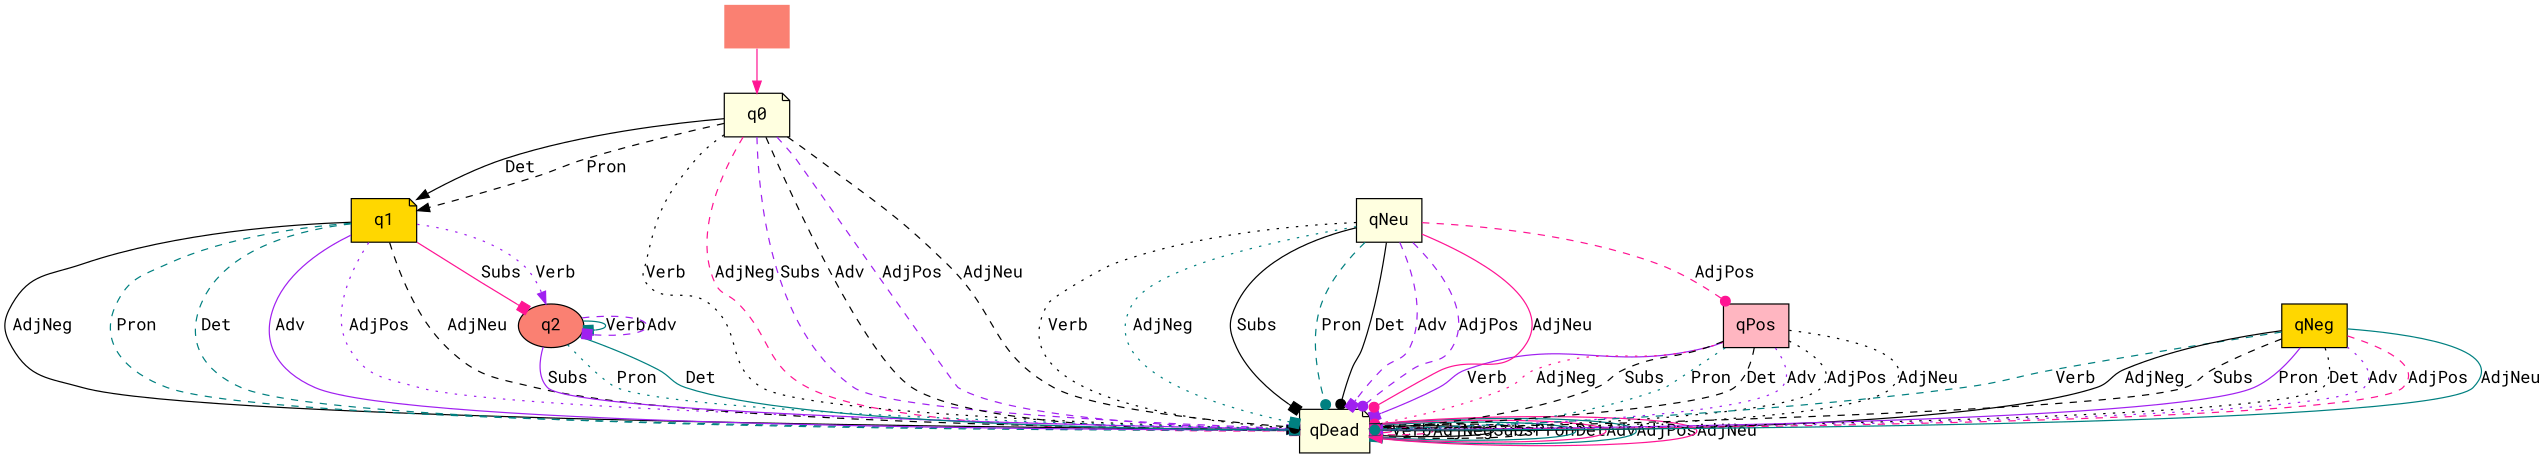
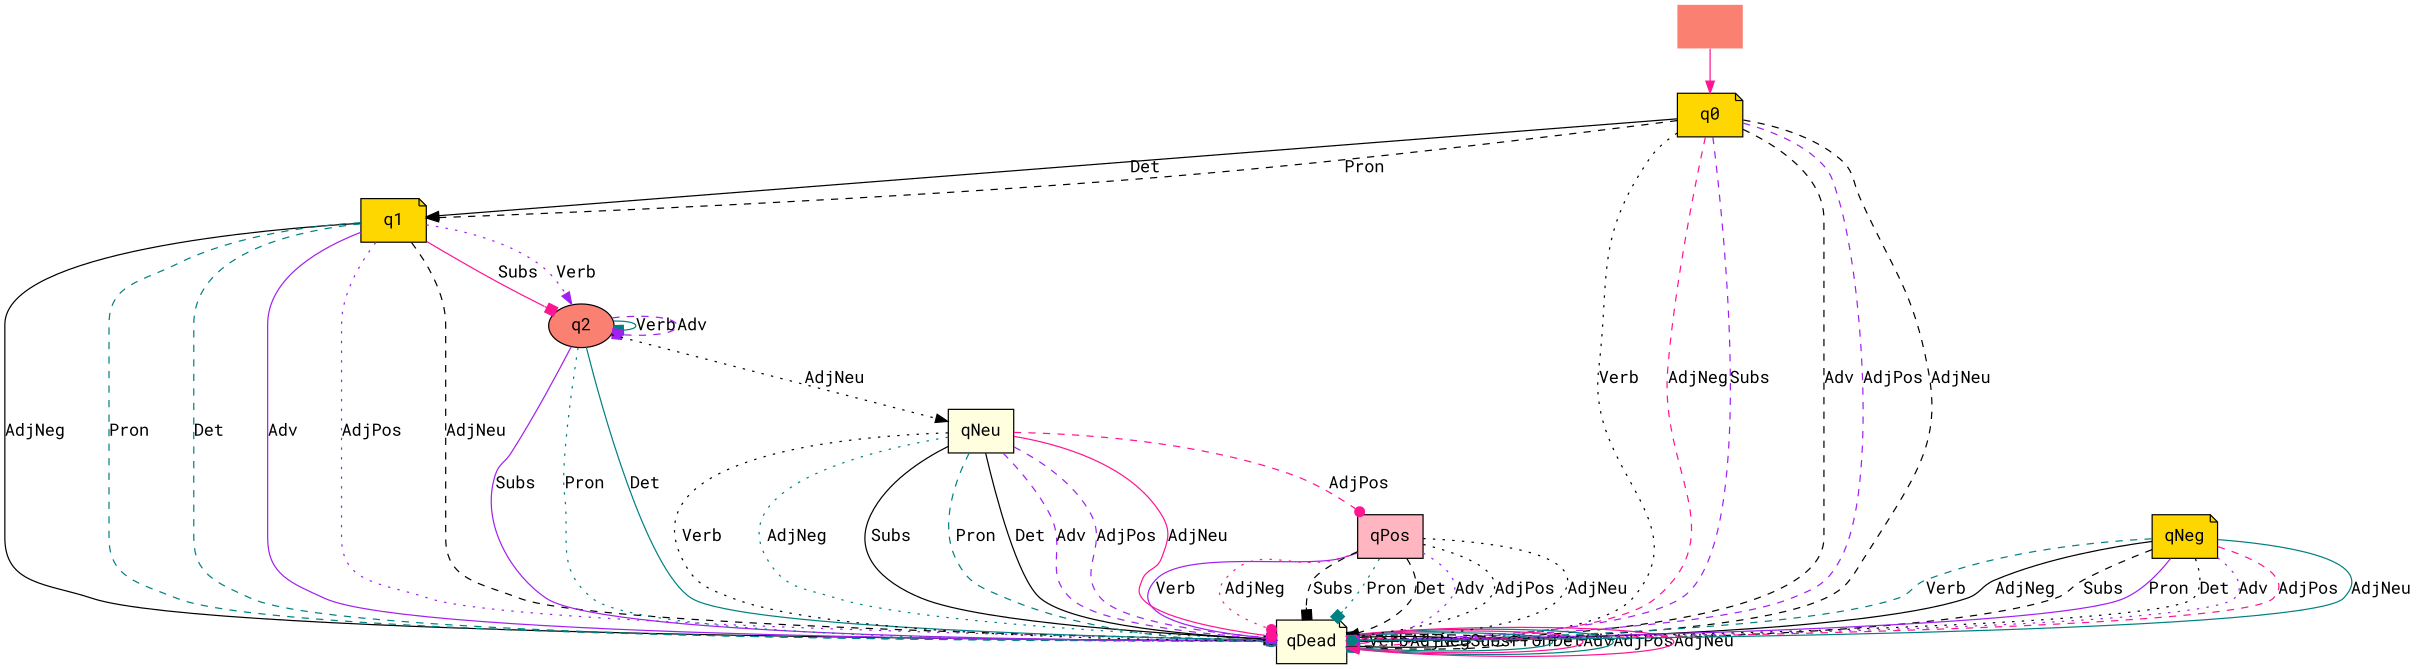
(757, 115) -> (1710, 115)
(2314, 326) -> (2185, 537)
none -> (774, 377)
